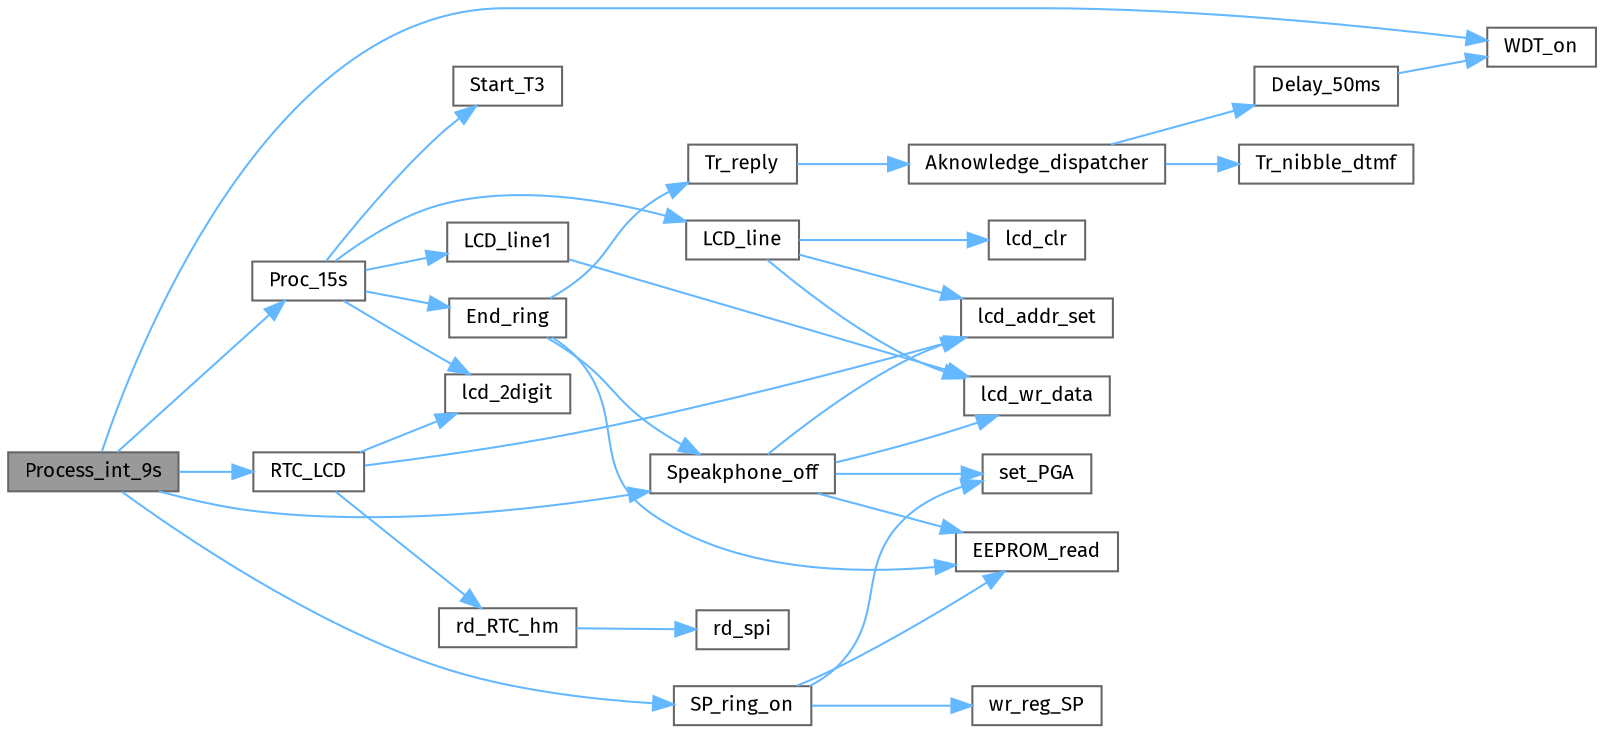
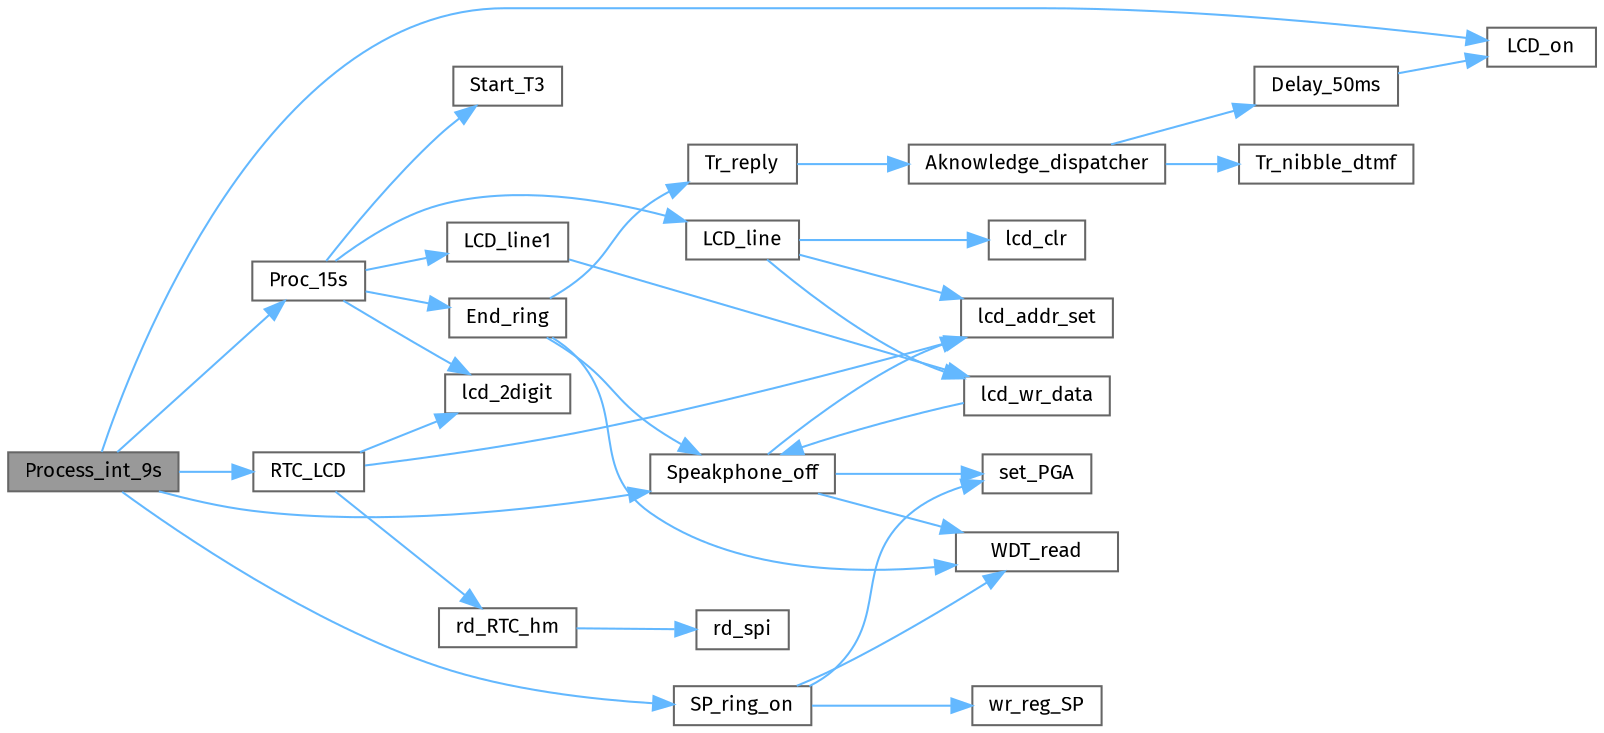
(1542, 47) -> (1542, 47)
(907, 444) -> (882, 423)
(1037, 552) -> (1037, 552)
